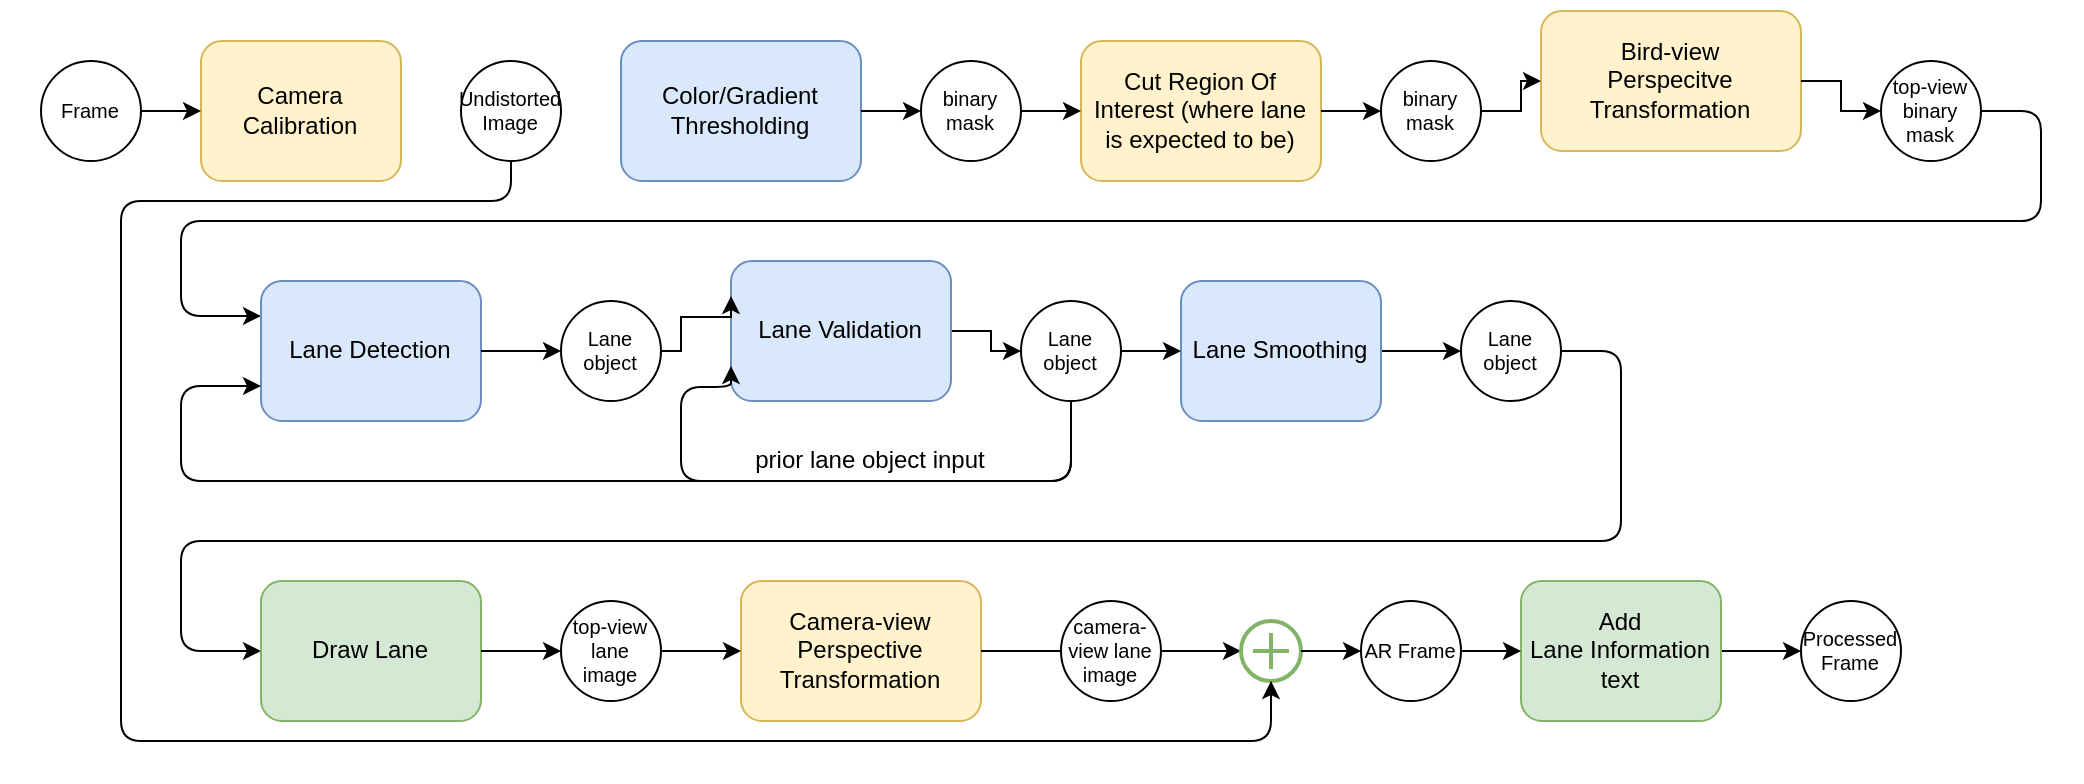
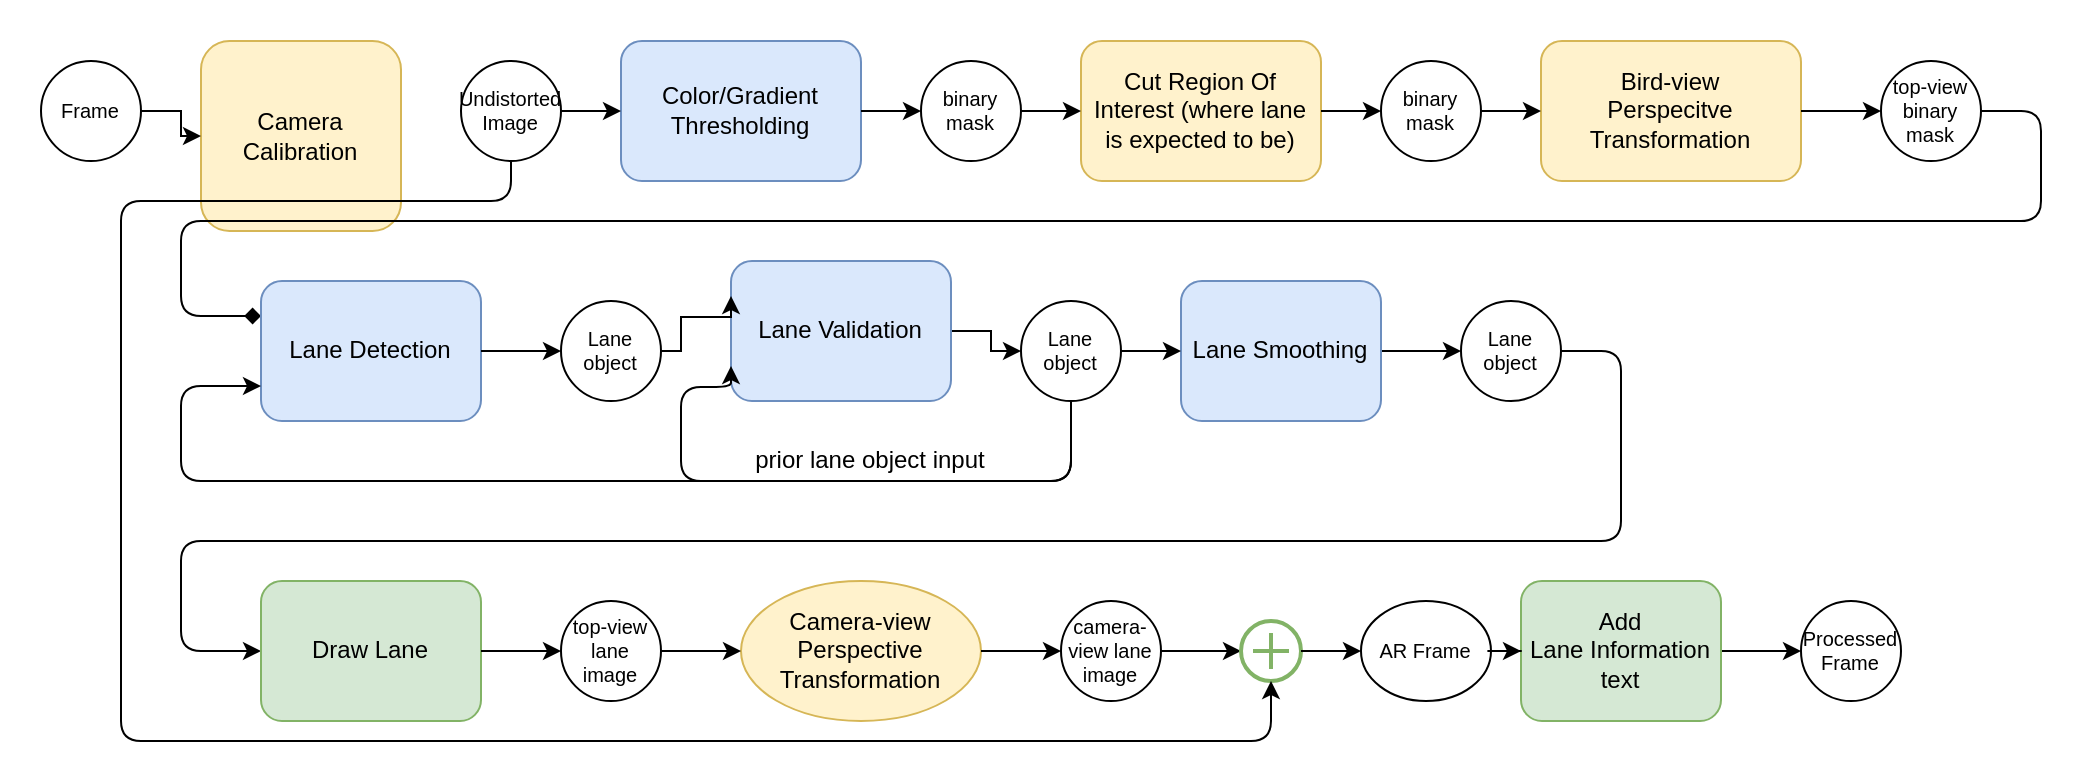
(1671, 81) -> (1671, 111)
(301, 111) -> (301, 136)
none -> (598, 111)
(245, 316) -> (244, 316)
(861, 651) -> (861, 651)
(1051, 651) -> (1046, 651)
(1411, 651) -> (1426, 651)
